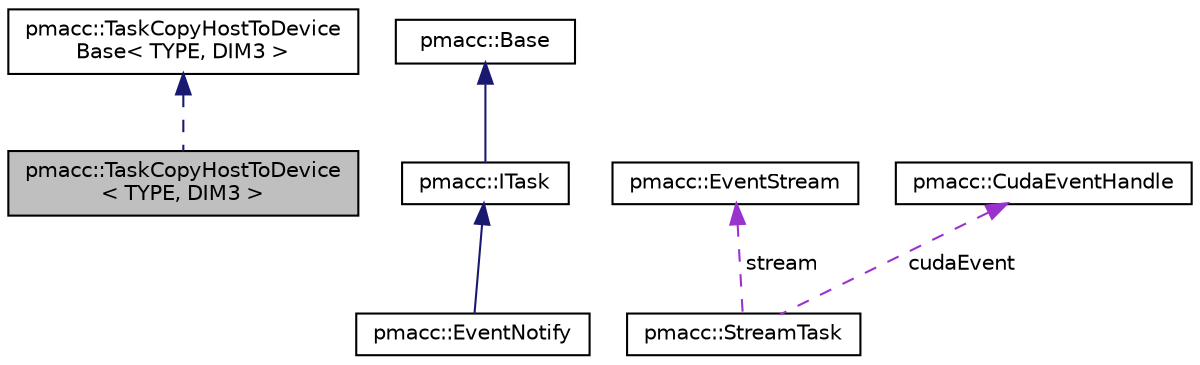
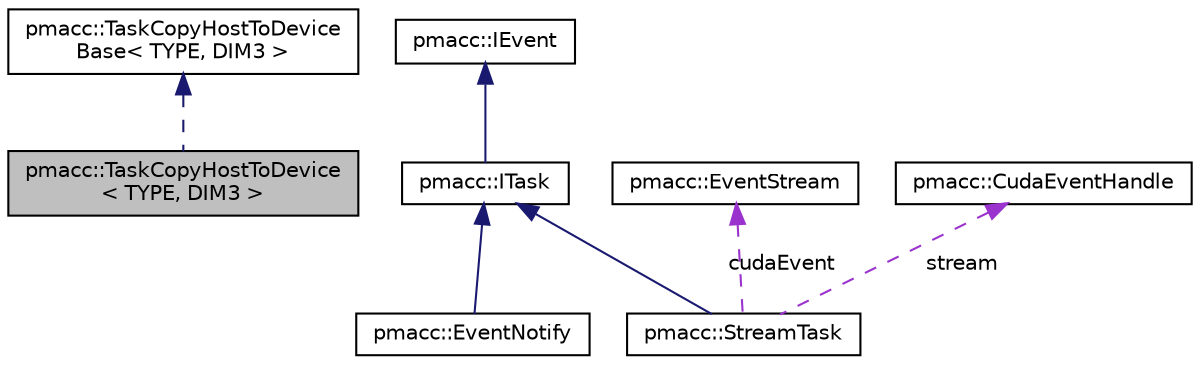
(485, 42) -> (485, 42)
none -> (624, 264)
(779, 265) -> (779, 265)
(959, 265) -> (959, 265)
